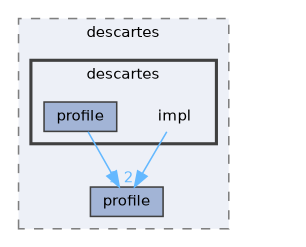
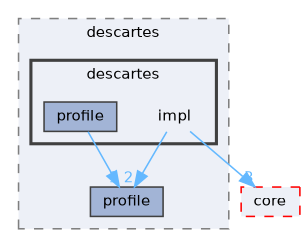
none -> (271, 202)
